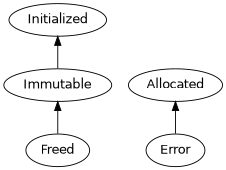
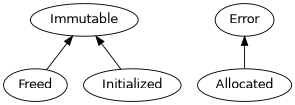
(58, 57) -> (111, 56)
(175, 122) -> (245, 57)
